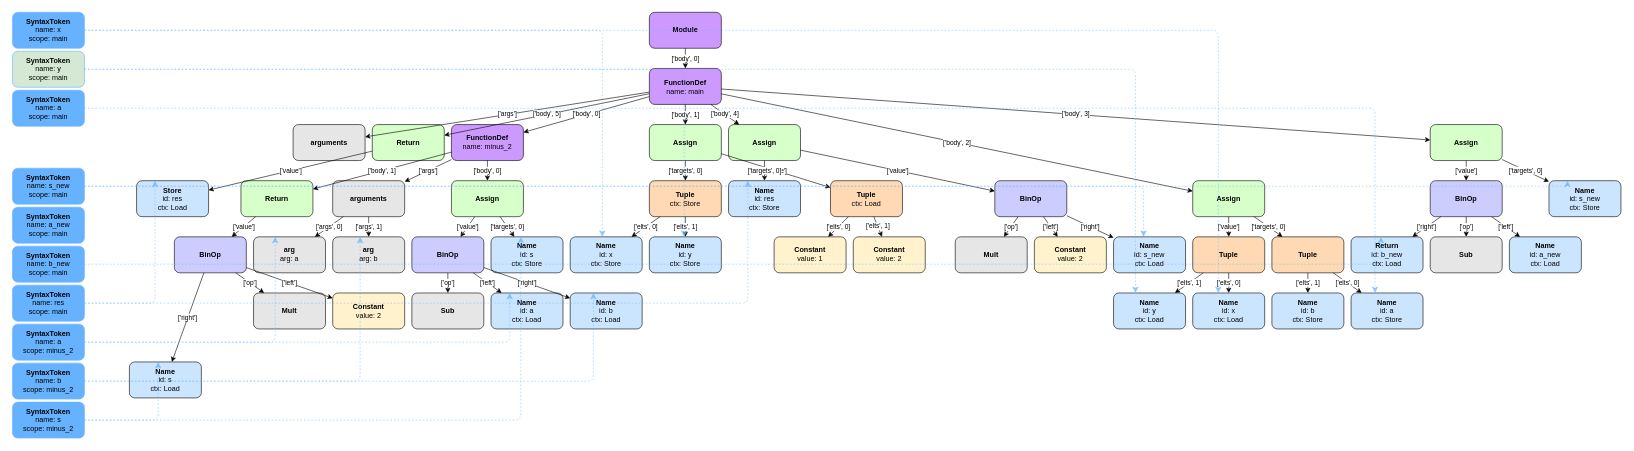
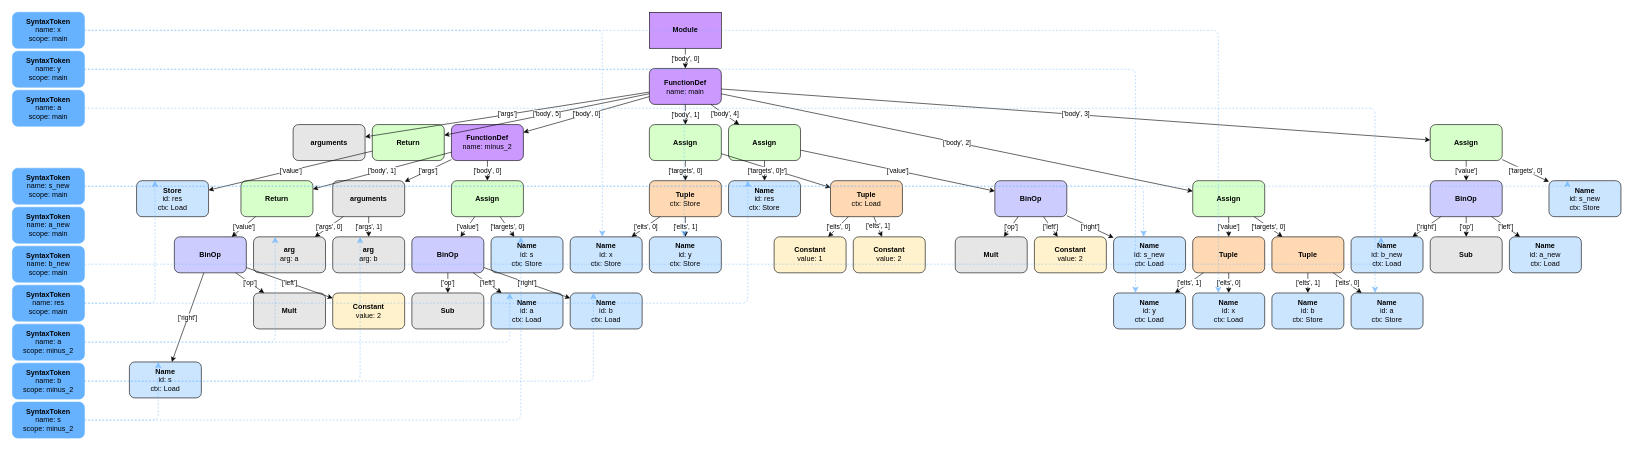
(685, 30) -> (685, 30)
(48, 69) -> (48, 69)
(1388, 255) -> (1388, 255)
